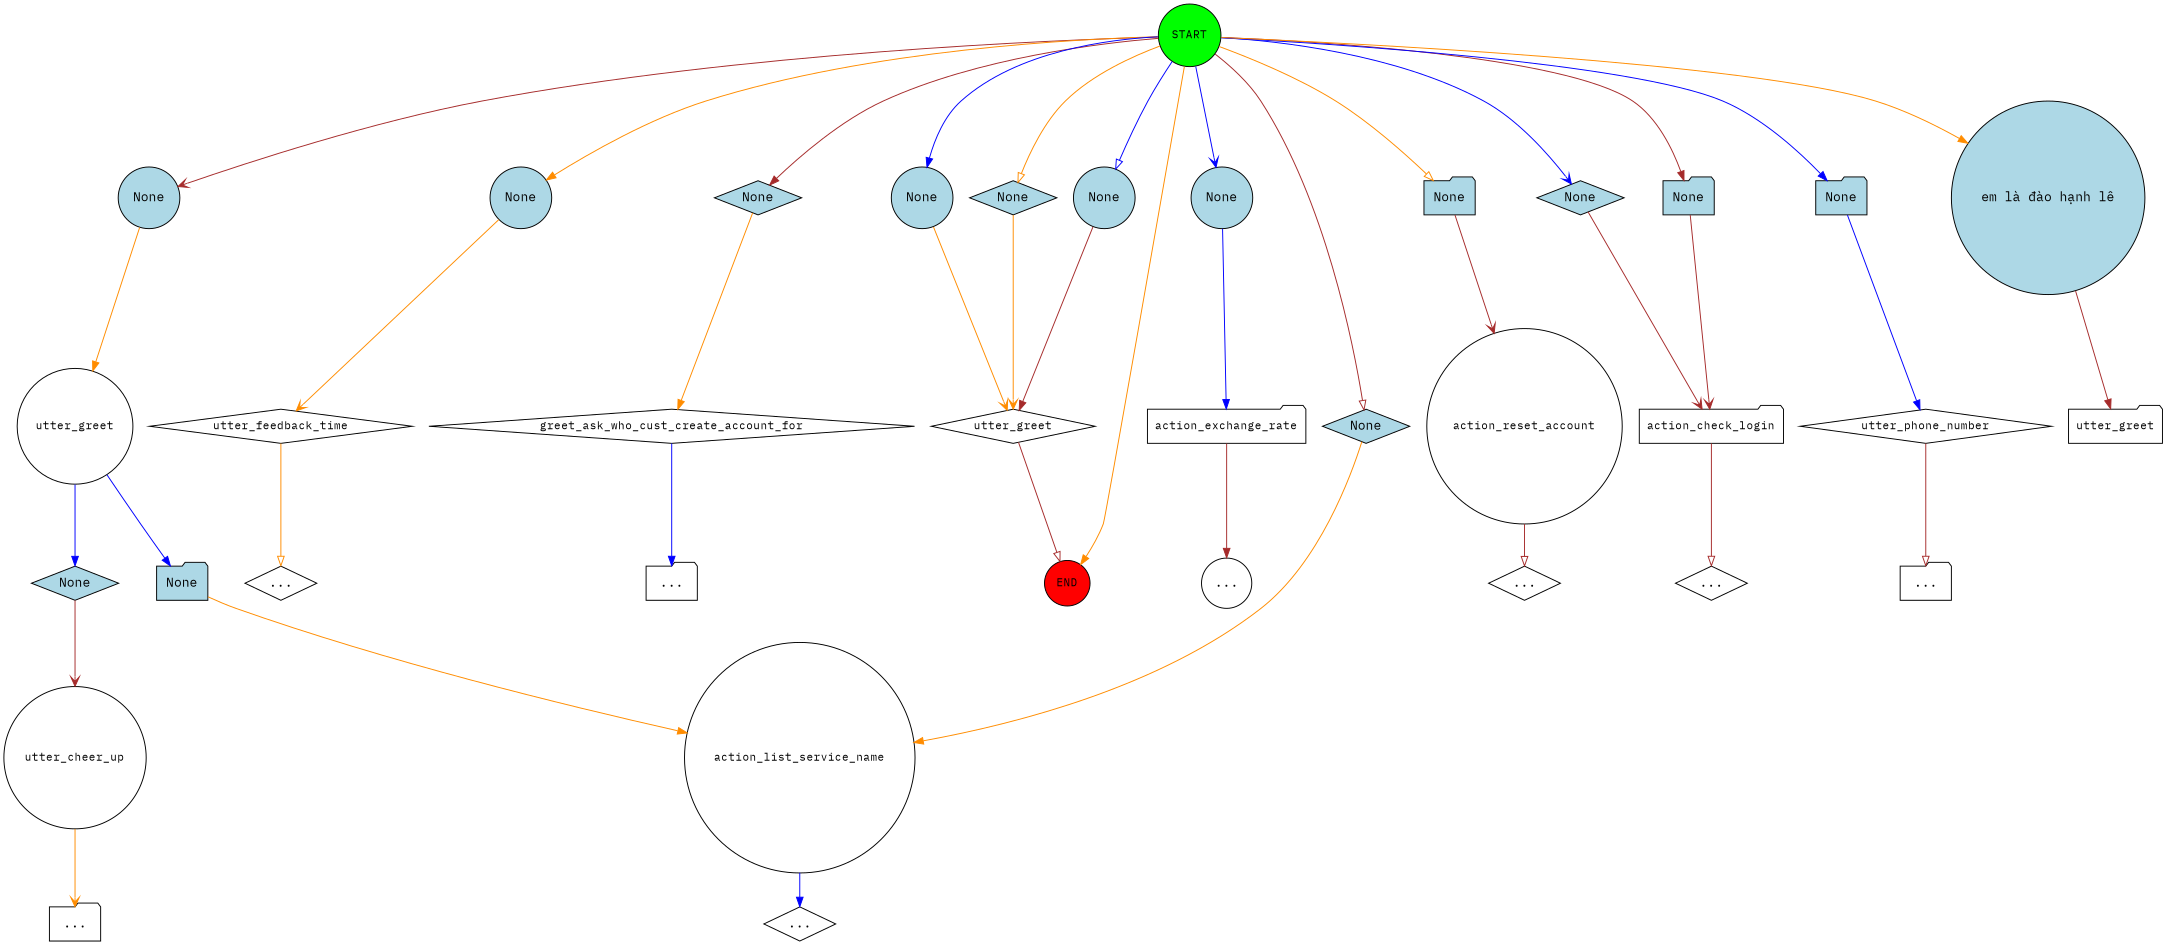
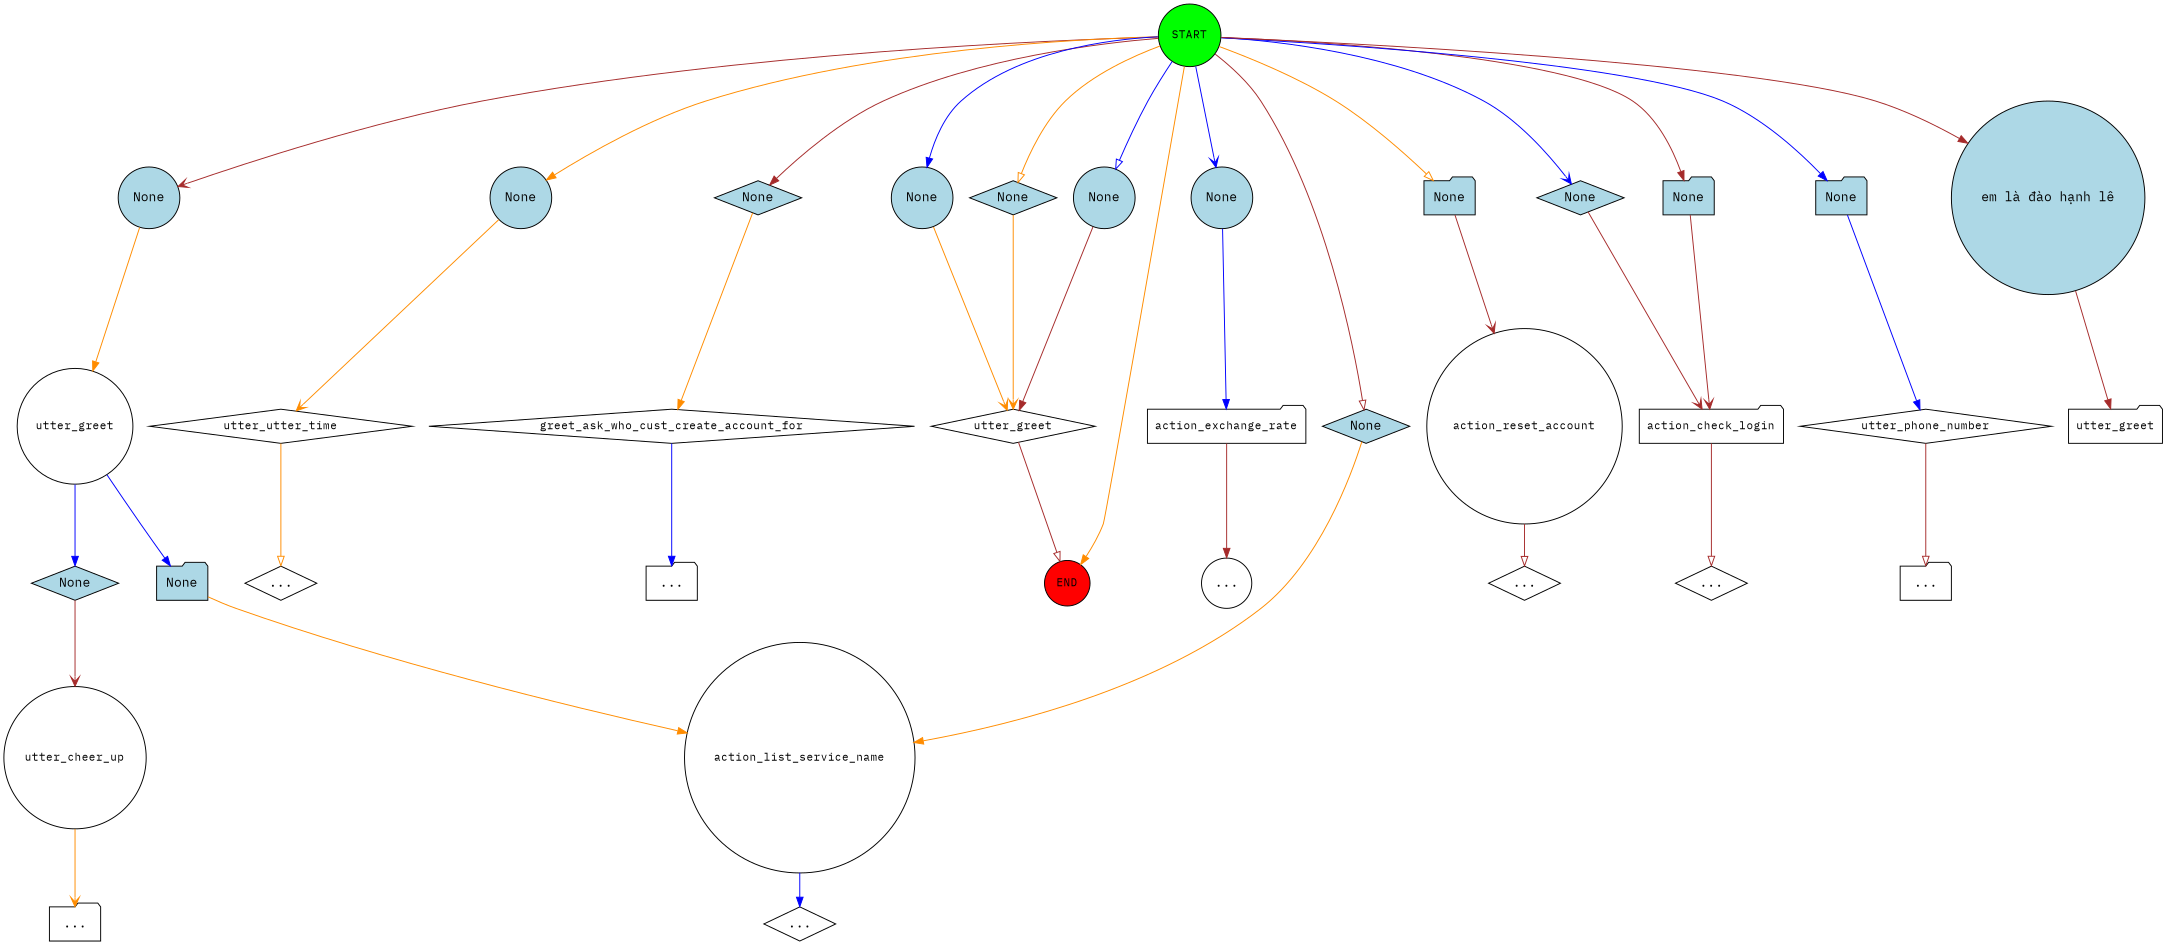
(1596, 61) -> (1596, 61)
(281, 426) -> (281, 426)
